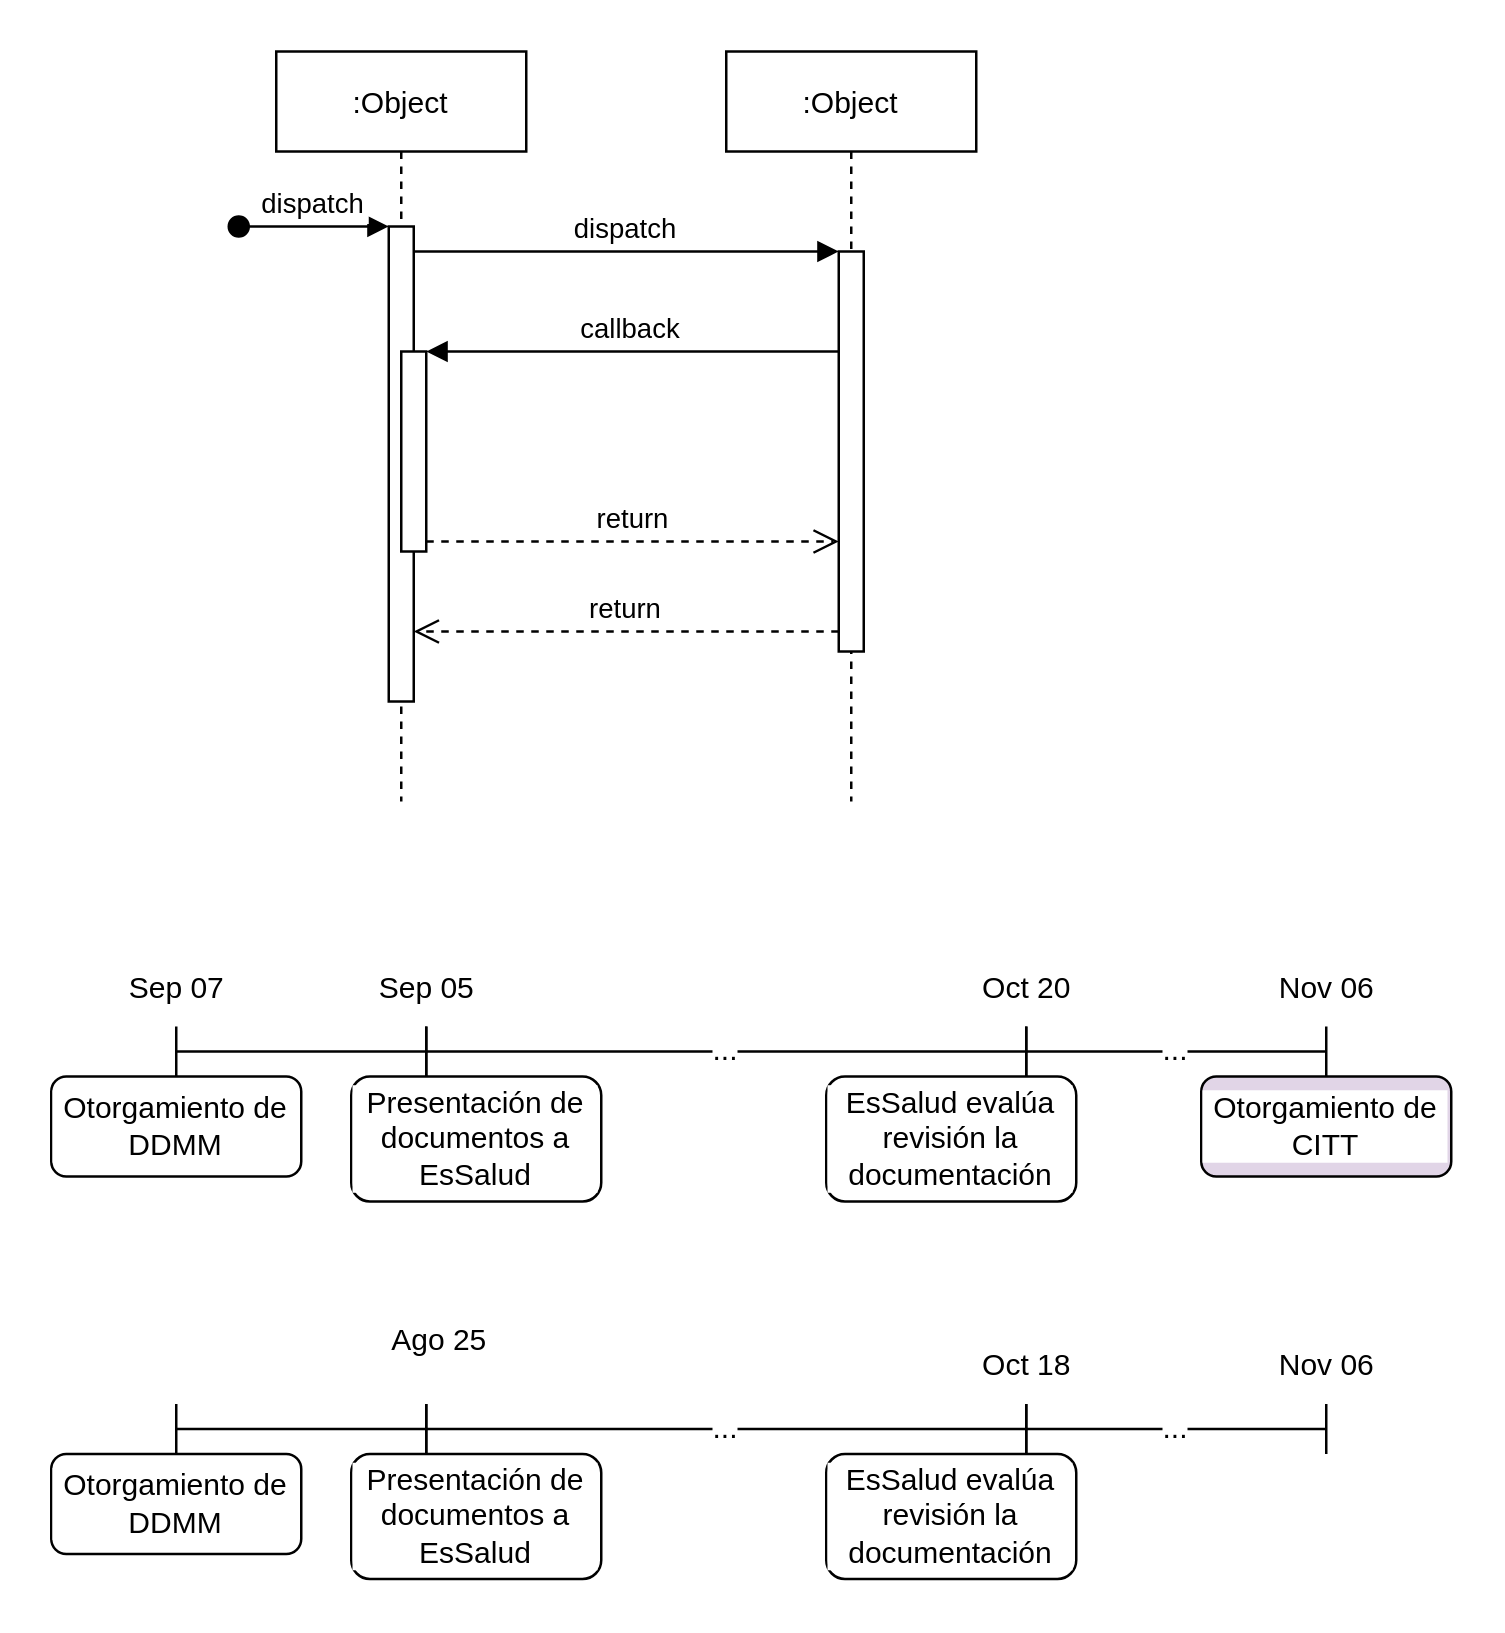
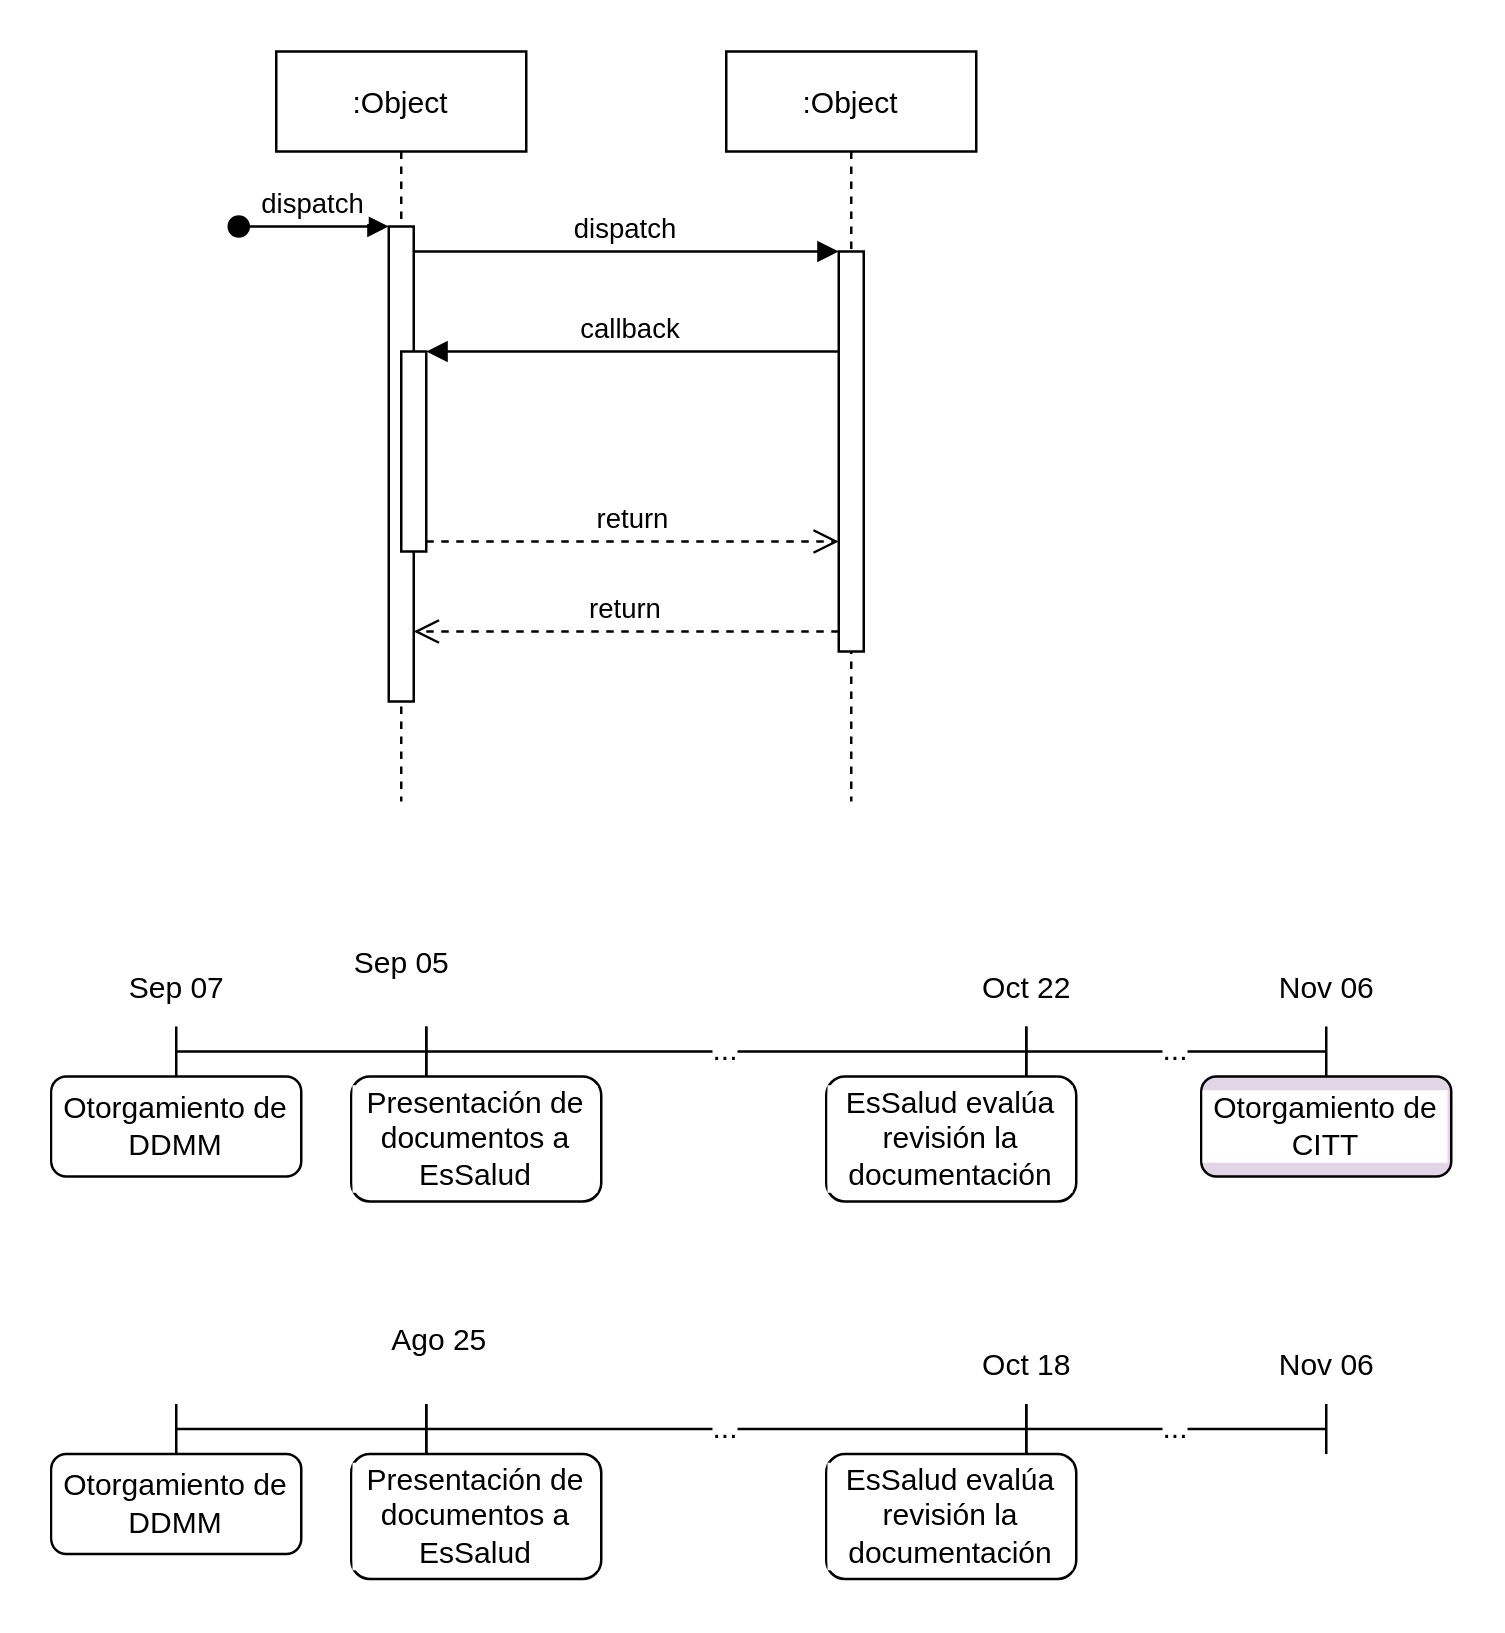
(426, 989) -> (401, 964)
(1028, 989) -> (1028, 989)
